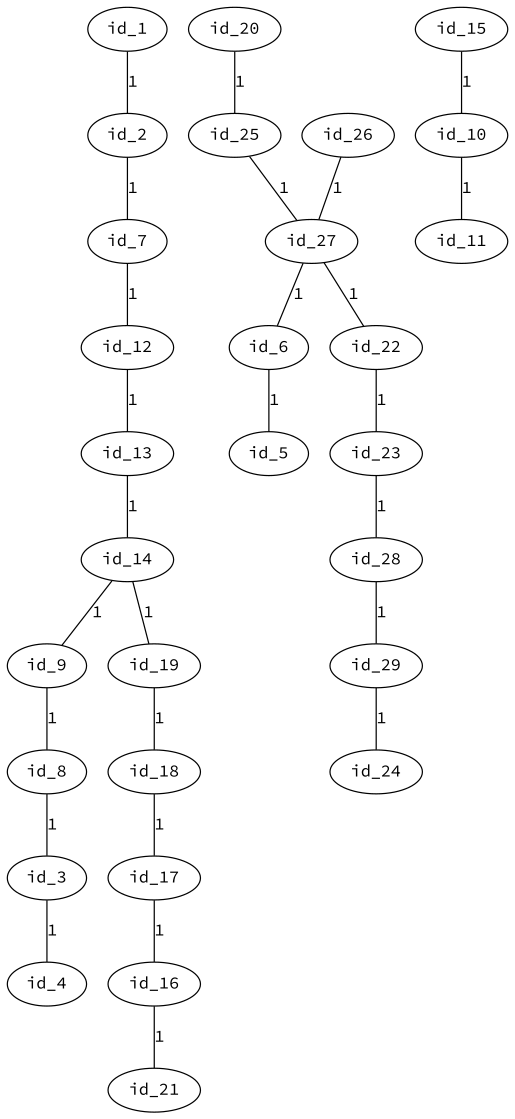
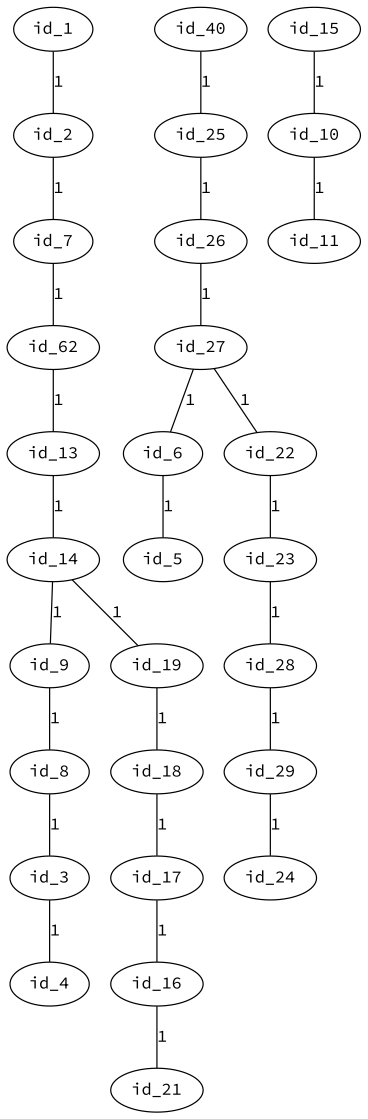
(235, 29) -> (201, 29)
(273, 188) -> (201, 188)
(127, 348) -> (53, 348)
